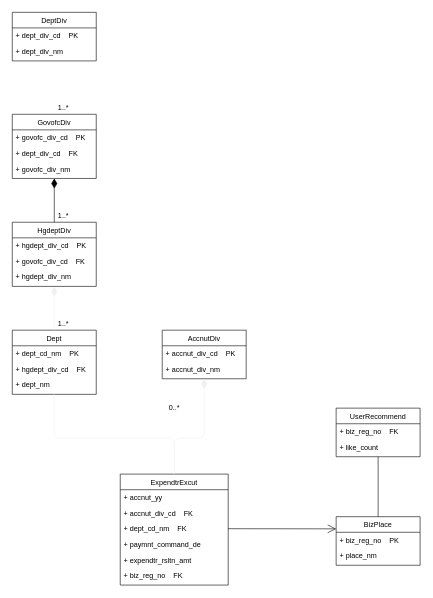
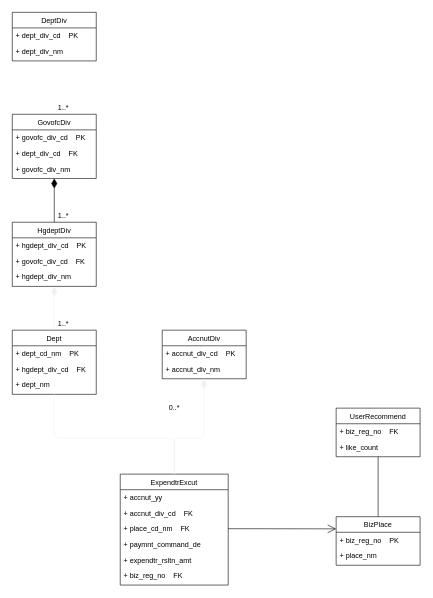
(157, 529) -> (158, 529)
